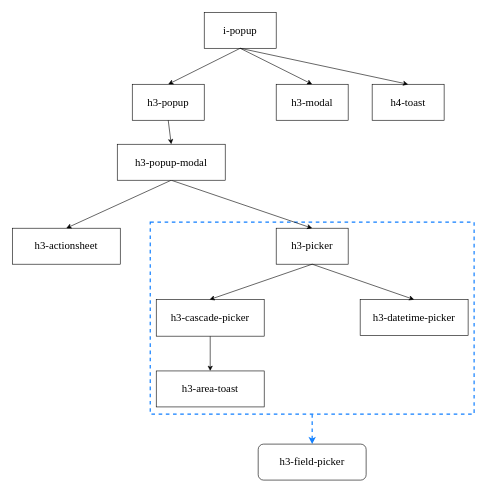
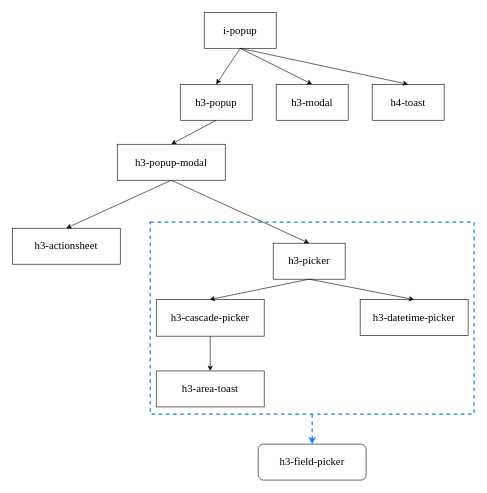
(168, 102) -> (216, 102)
(312, 246) -> (309, 261)
